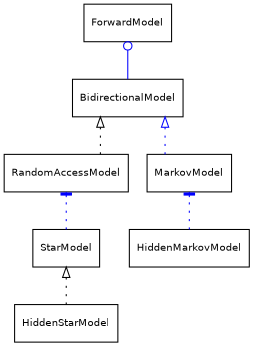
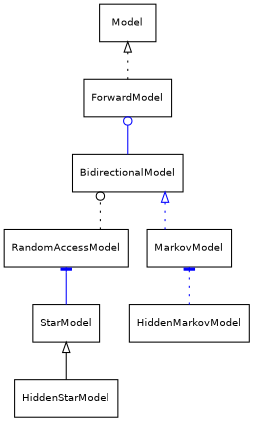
none -> (128, 23)
(100, 141) -> (100, 215)
(66, 213) -> (66, 288)
(66, 291) -> (66, 366)
